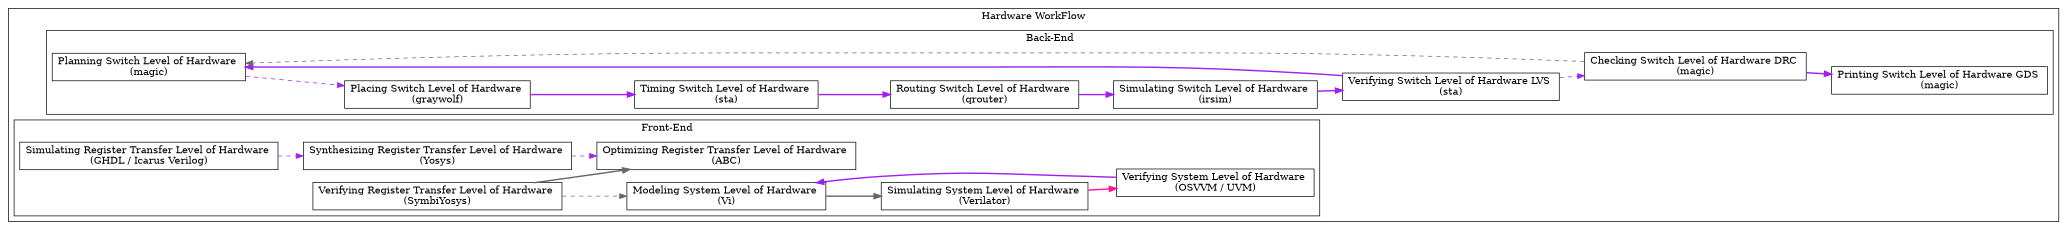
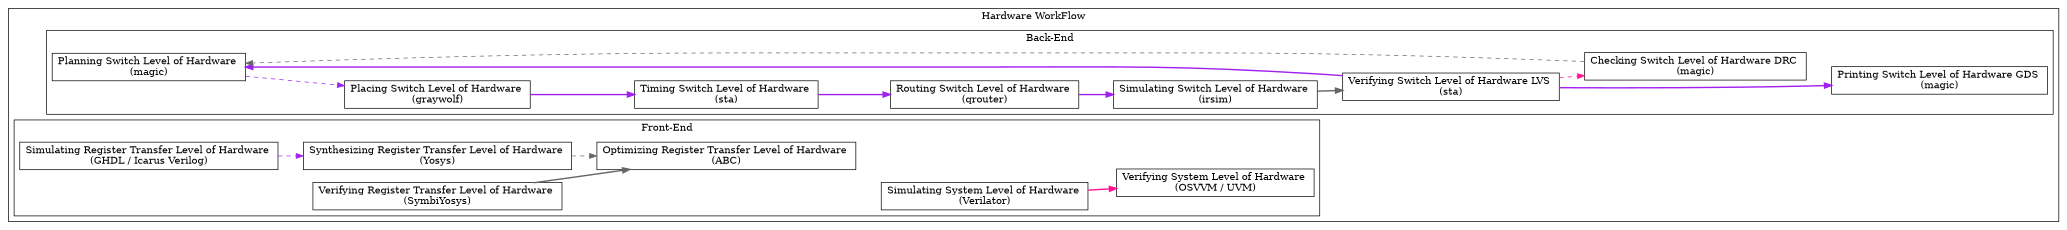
(1815, 73) -> (1692, 88)
(1568, 77) -> (1568, 77)
(1326, 91) -> (1326, 91)
(581, 156) -> (581, 156)
(726, 196) -> none
